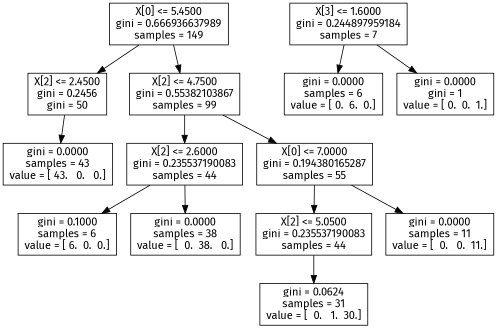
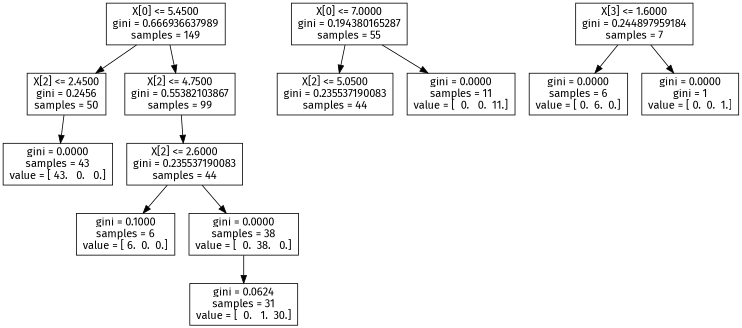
(67, 94) -> (67, 94)
(246, 127) -> none
(314, 265) -> (244, 265)
